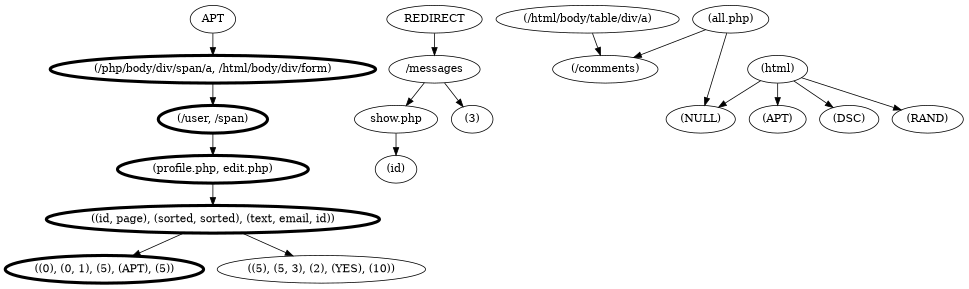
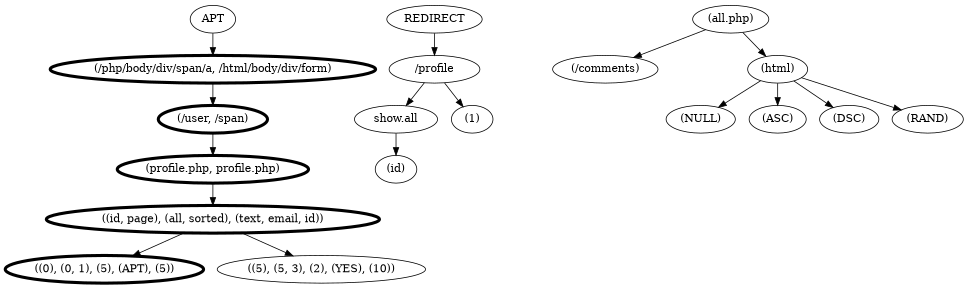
(588, 19) -> none
(717, 65) -> (752, 41)
(434, 69) -> (434, 69)
(396, 119) -> (396, 119)
(472, 119) -> (472, 119)
(778, 119) -> (778, 119)
(213, 169) -> (213, 169)
(213, 219) -> (213, 219)
